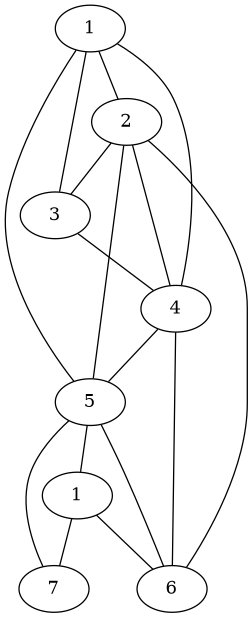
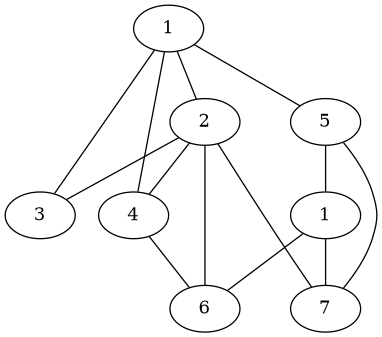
(118, 263) -> none
(108, 268) -> (264, 216)
(133, 355) -> none
(134, 495) -> none
